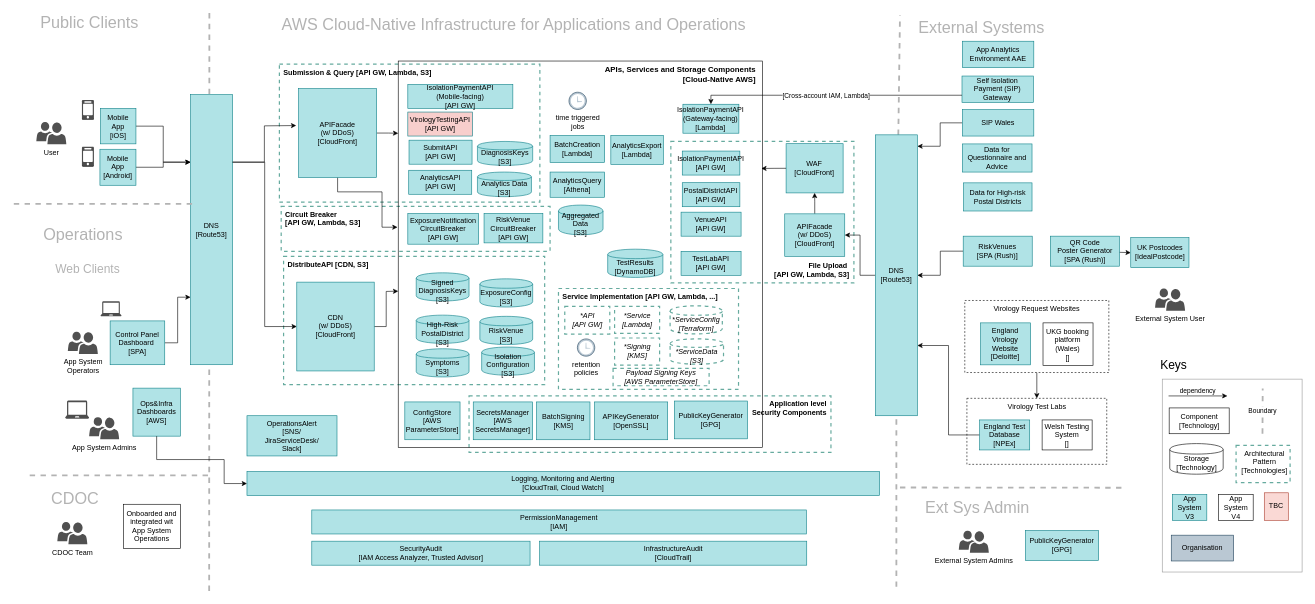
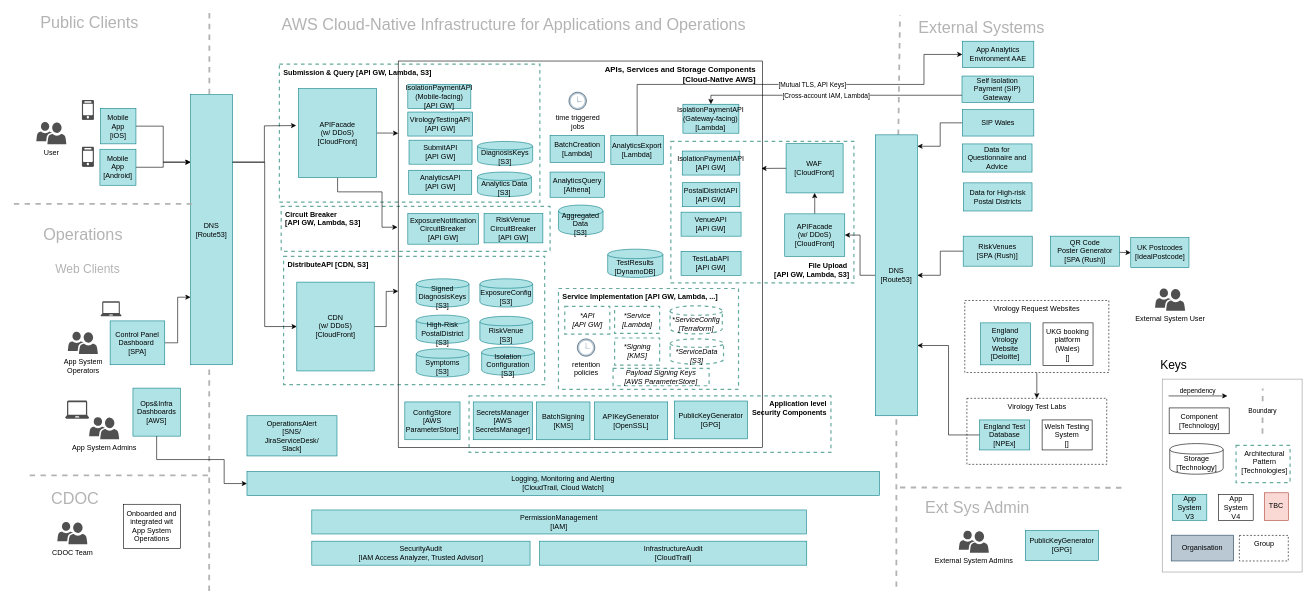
none -> (780, 84)
(460, 96) -> (439, 96)
(440, 124) -> (440, 124)
(443, 287) -> (443, 293)
none -> (1263, 548)
